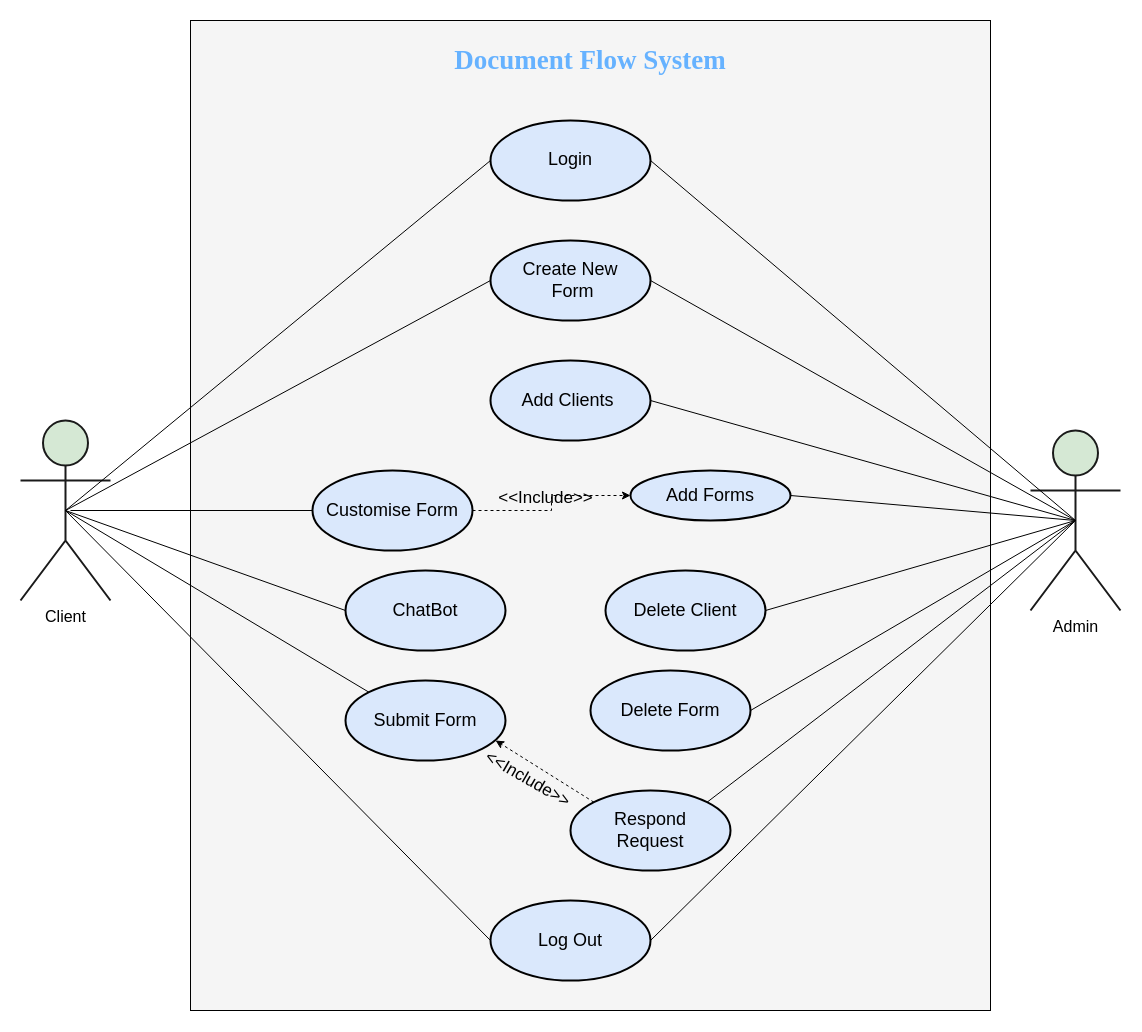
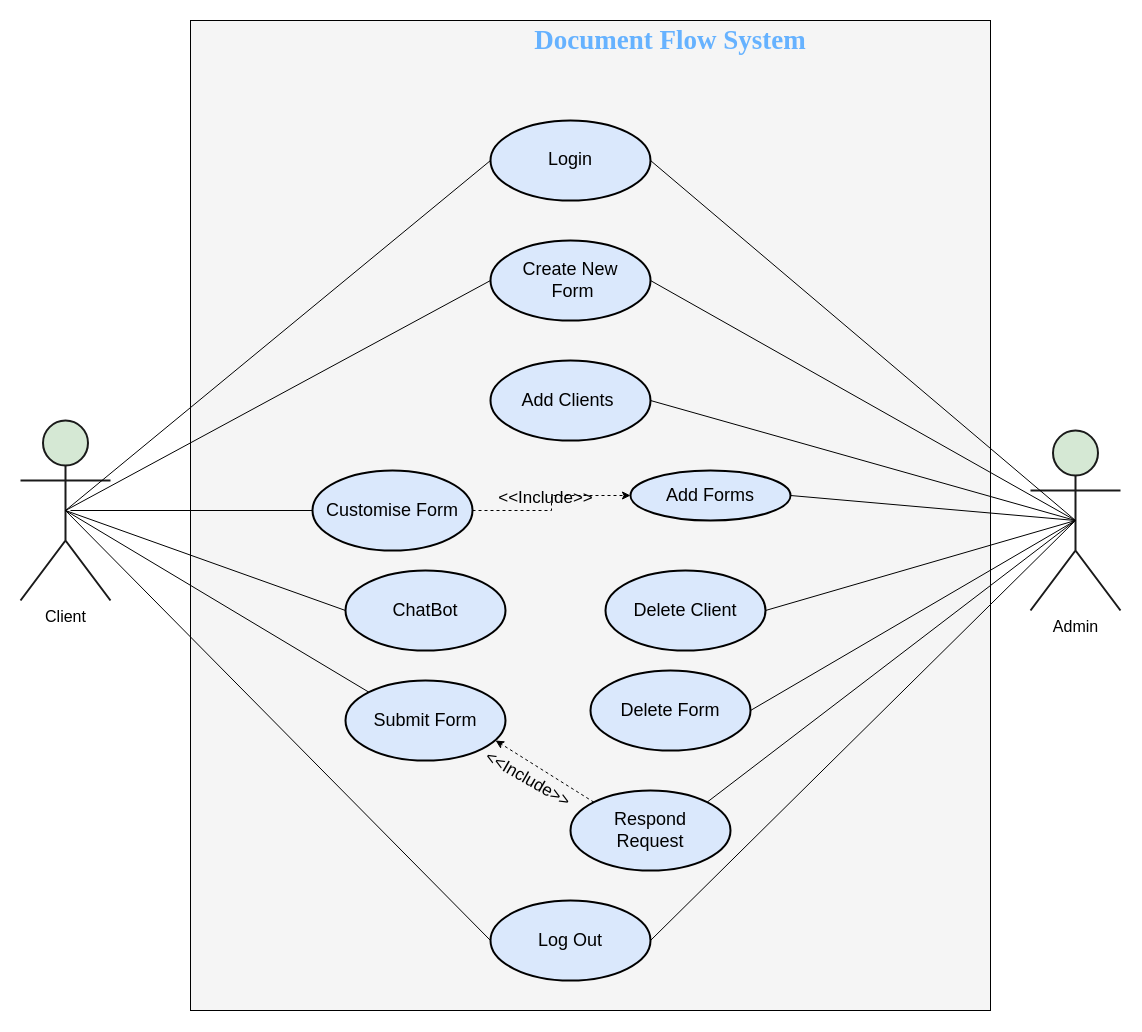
(591, 61) -> (671, 41)
